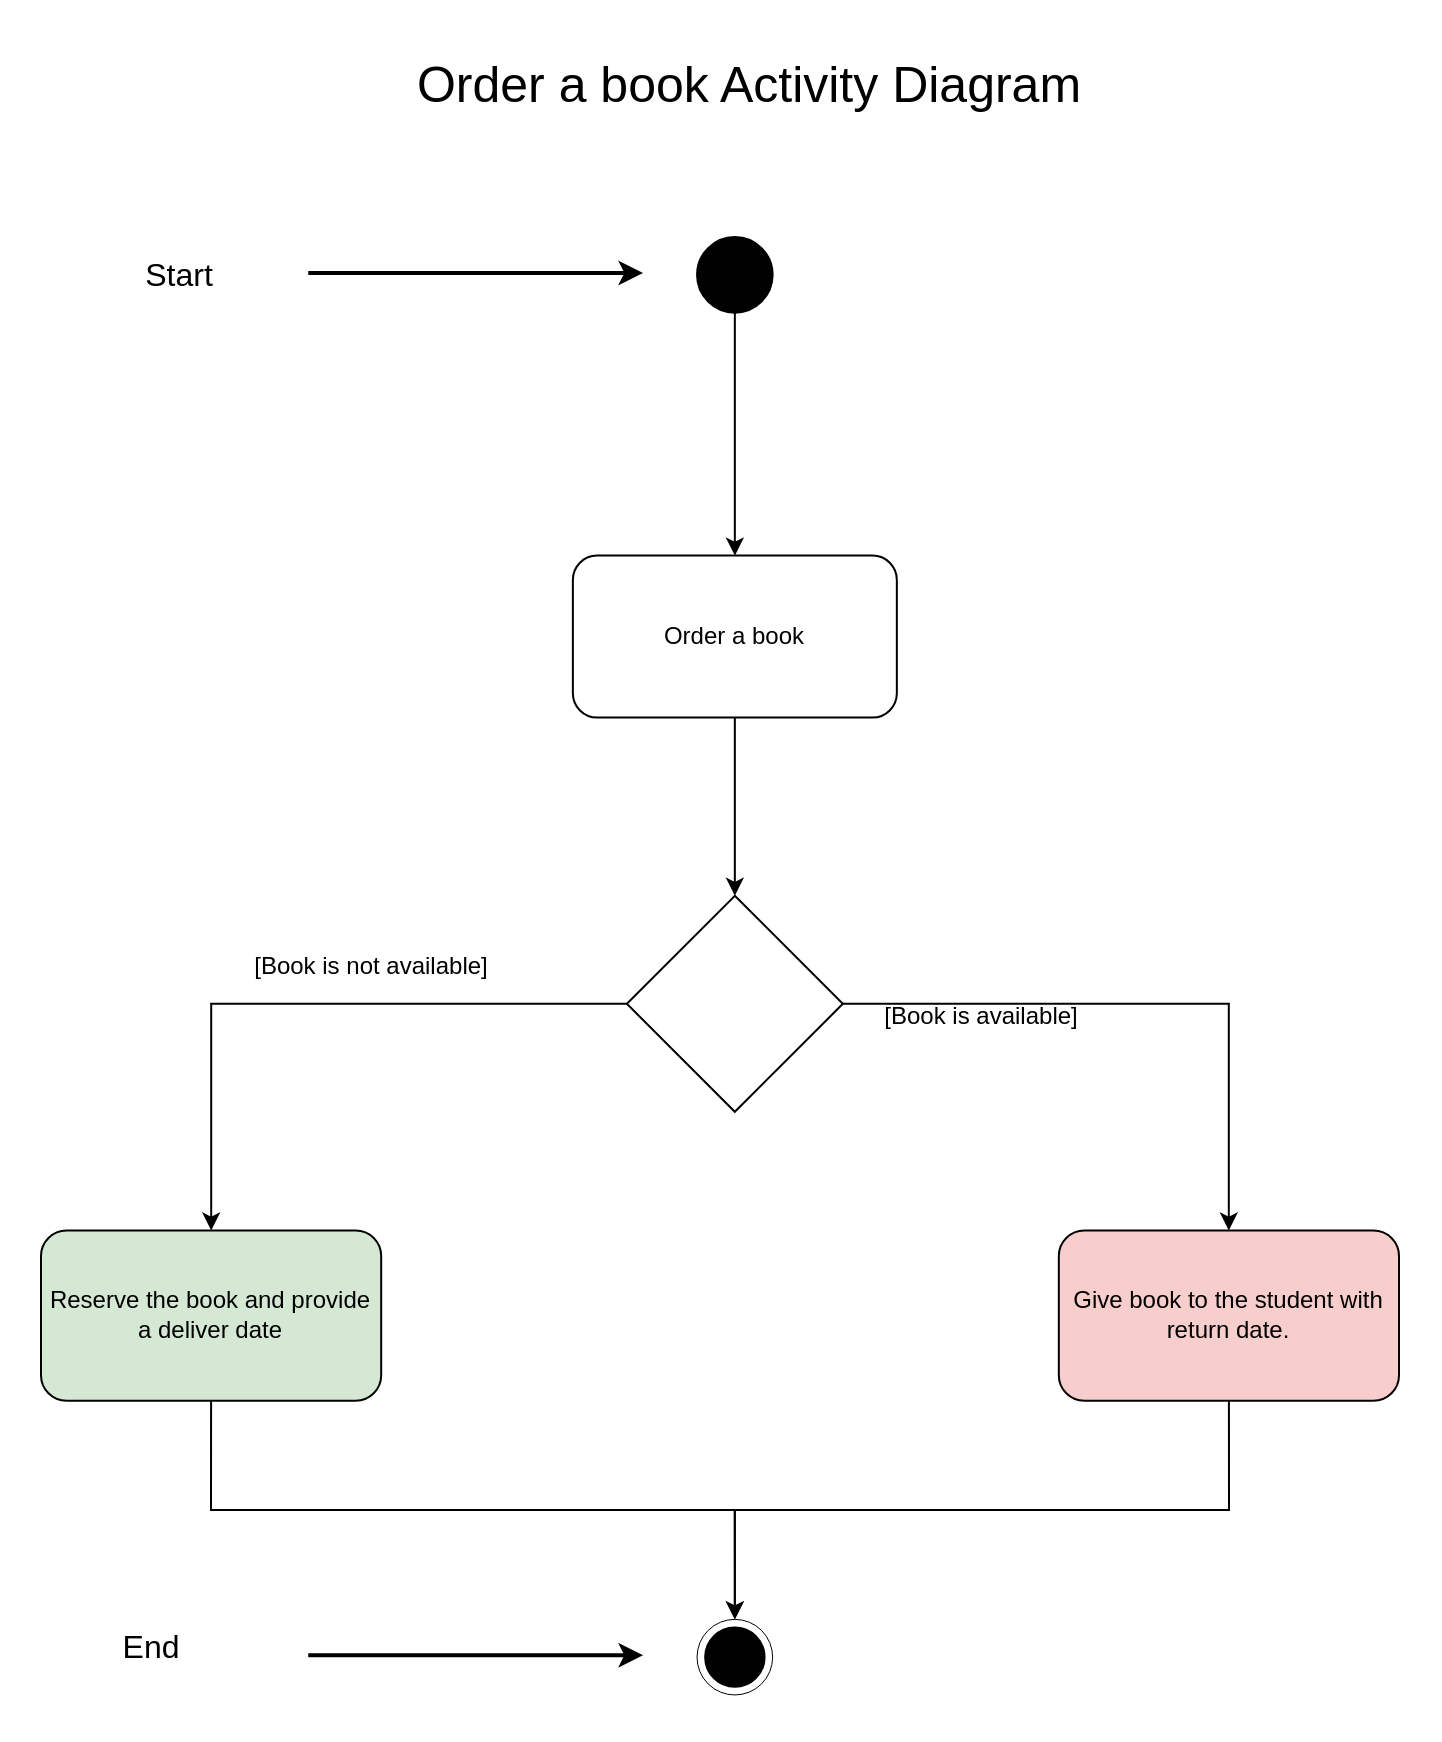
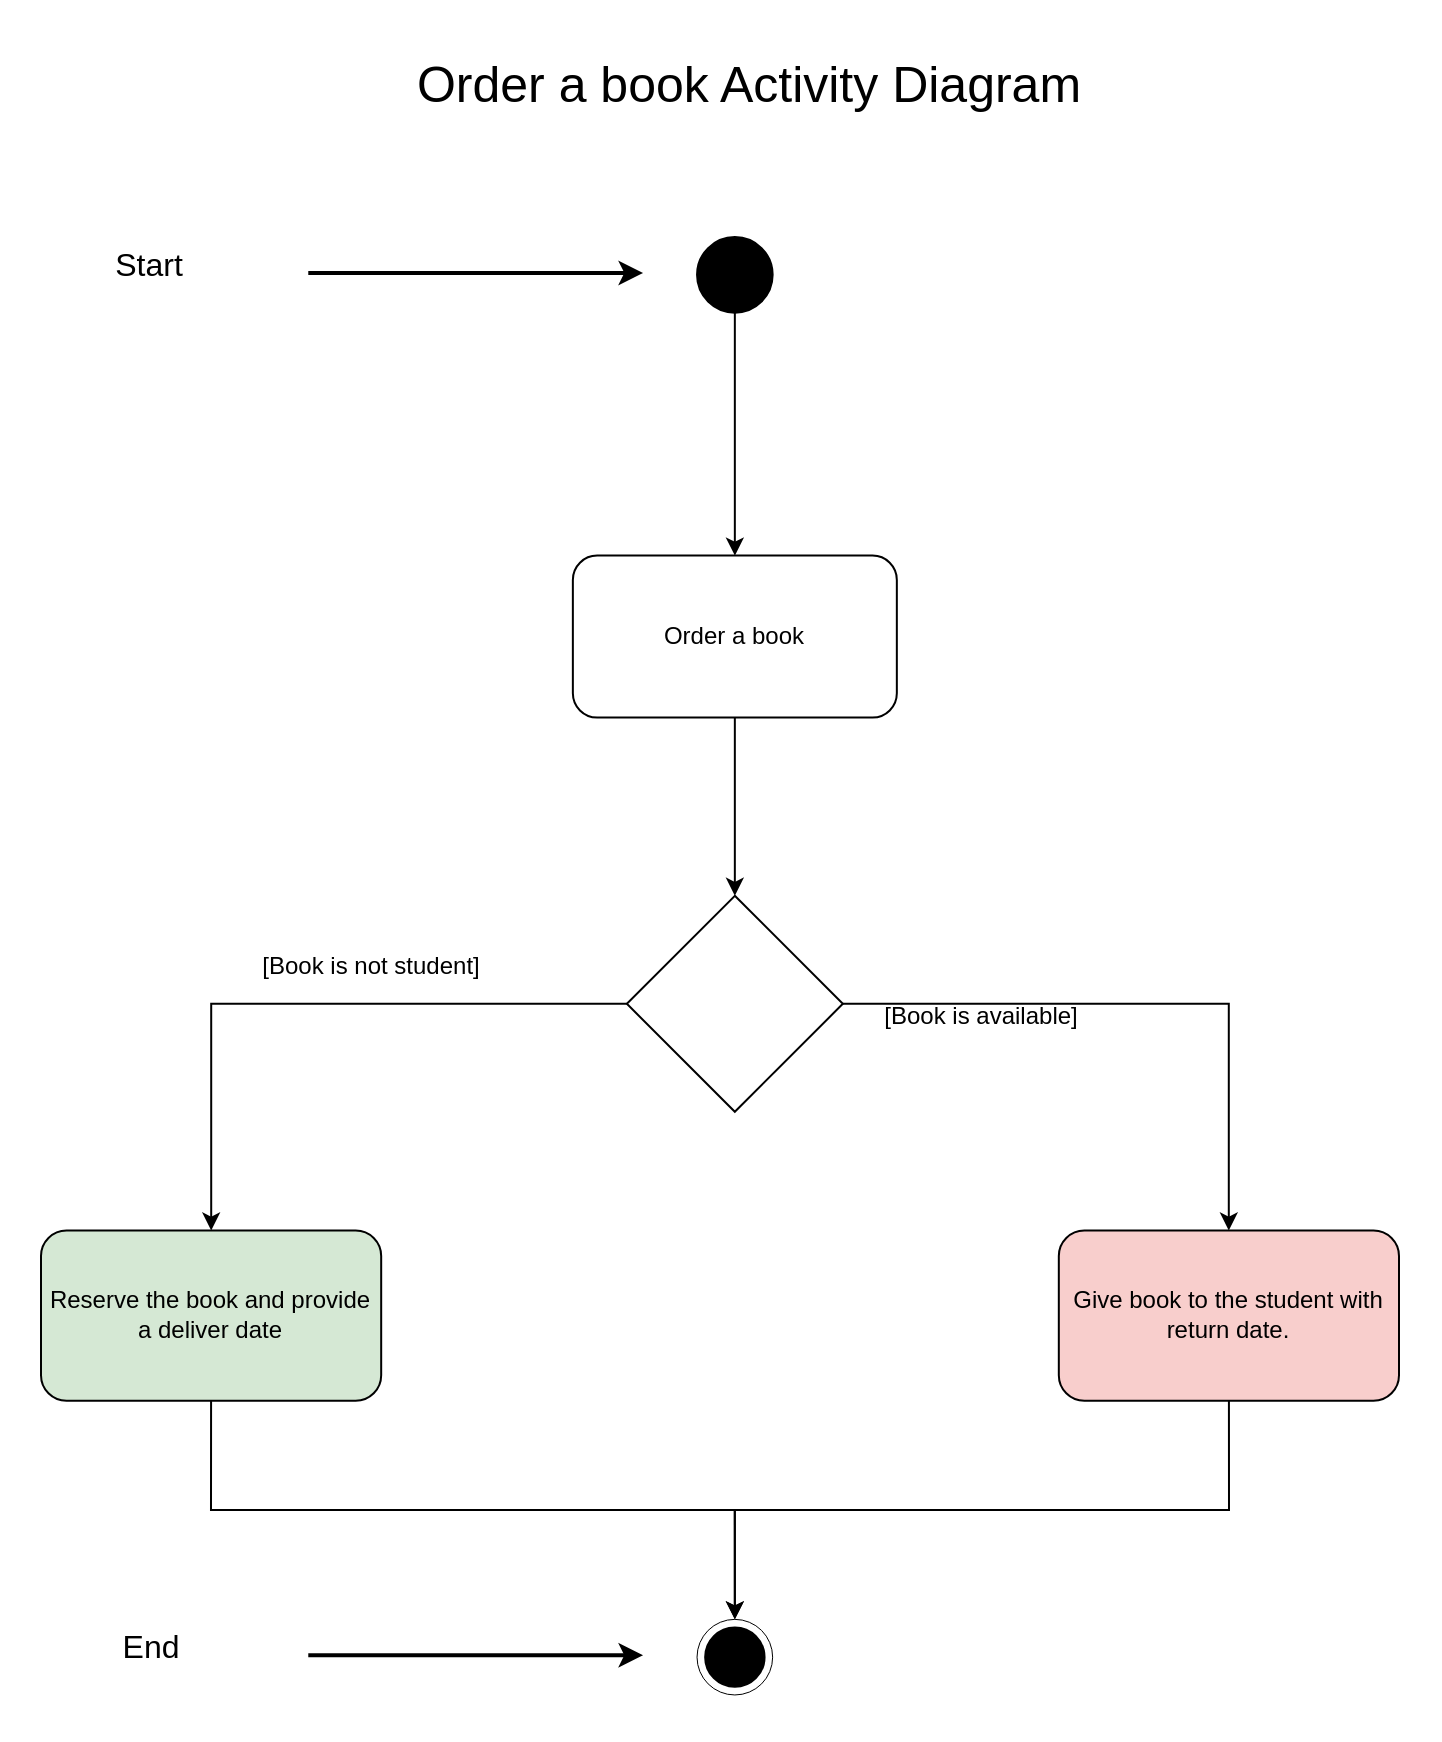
(180, 274) -> (150, 264)
(372, 967) -> (372, 967)
